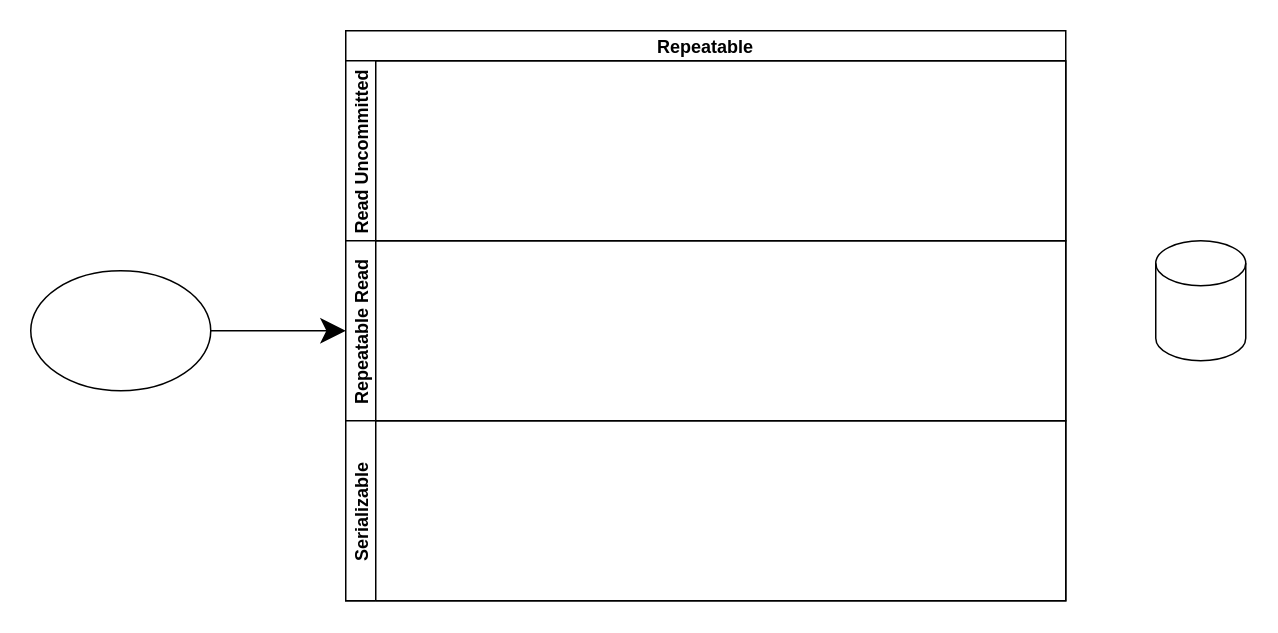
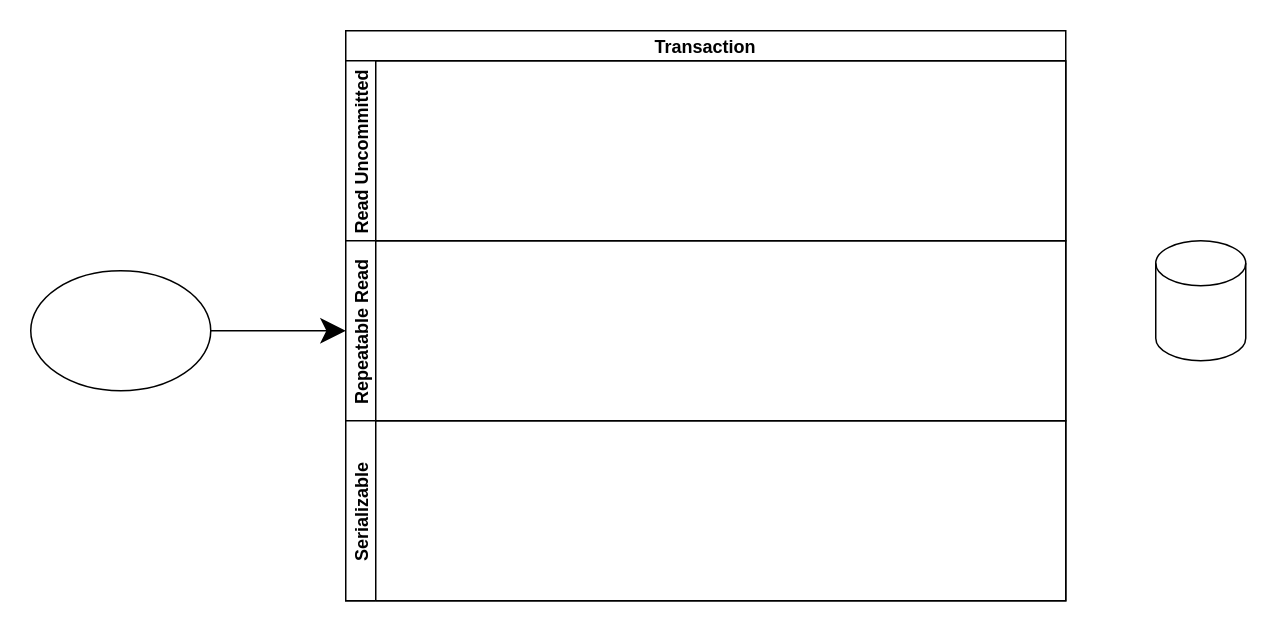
(705, 47) -> (705, 47)
